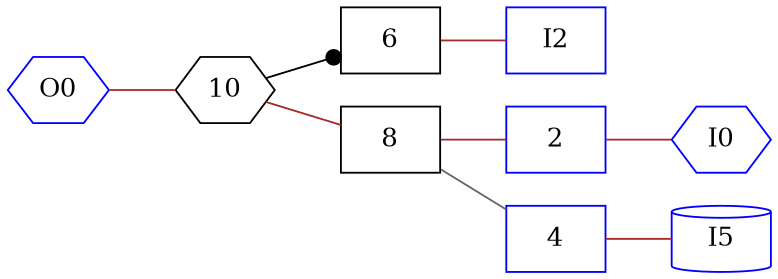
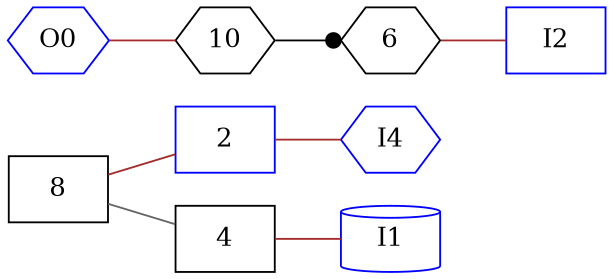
(391, 40) -> (391, 40)
(303, 113) -> none
(721, 140) -> (391, 140)
(556, 239) -> (225, 239)
(721, 239) -> (391, 239)
